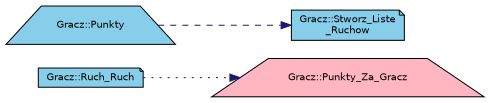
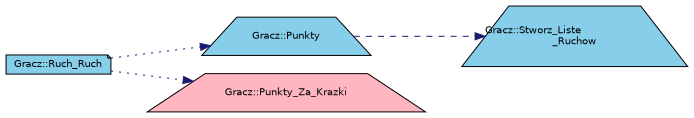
(348, 25) -> (575, 36)
none -> (156, 53)
(348, 78) -> (286, 93)
